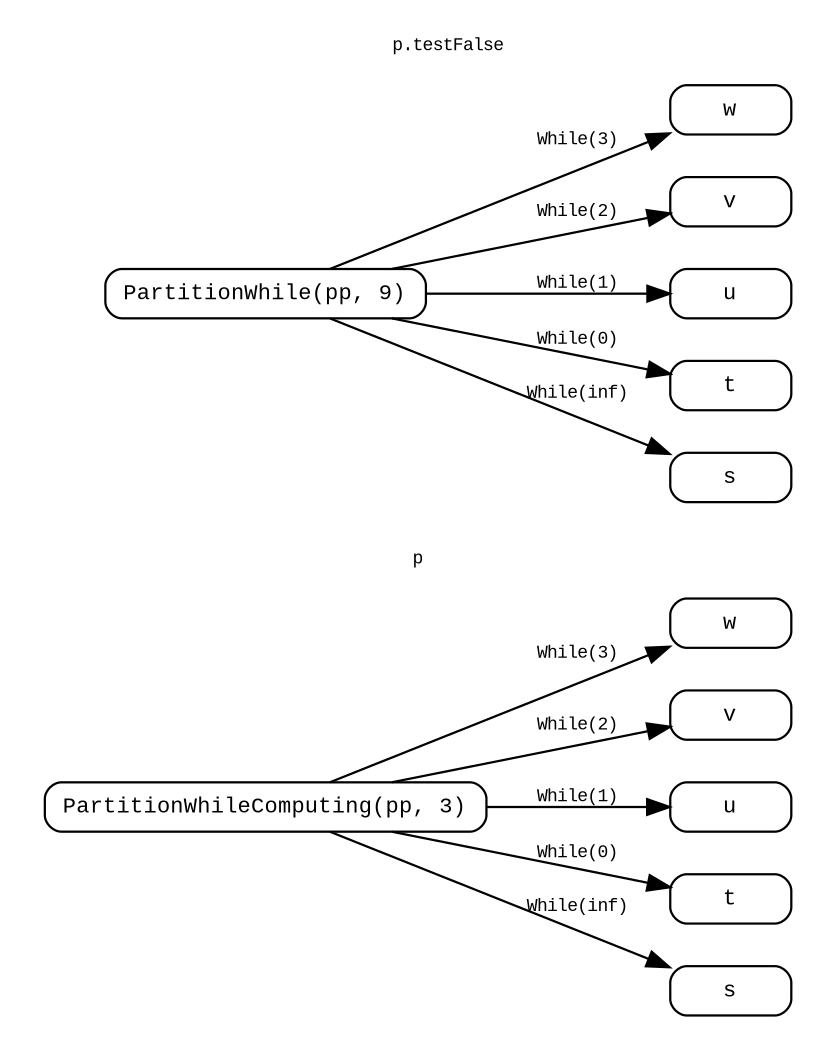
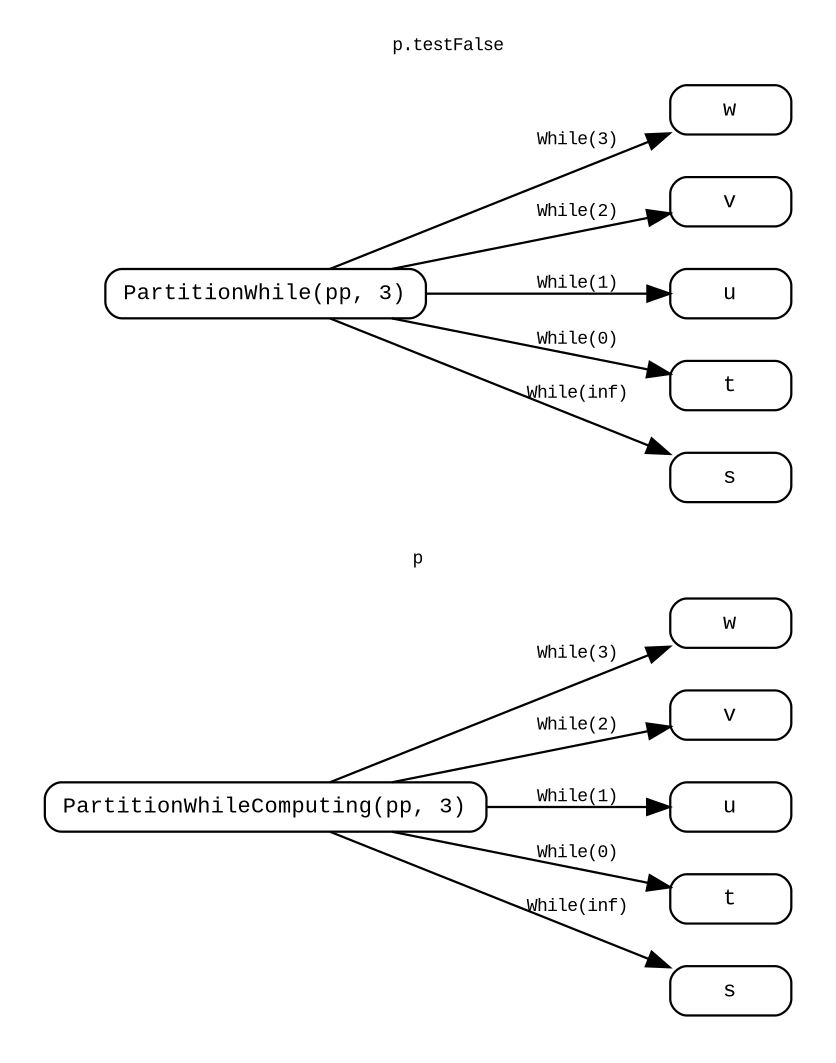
(266, 294) -> (266, 294)
